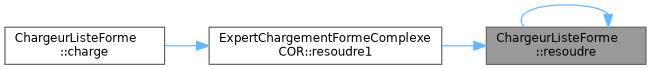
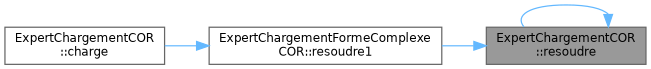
(85, 46) -> (85, 46)
(566, 46) -> (566, 46)
